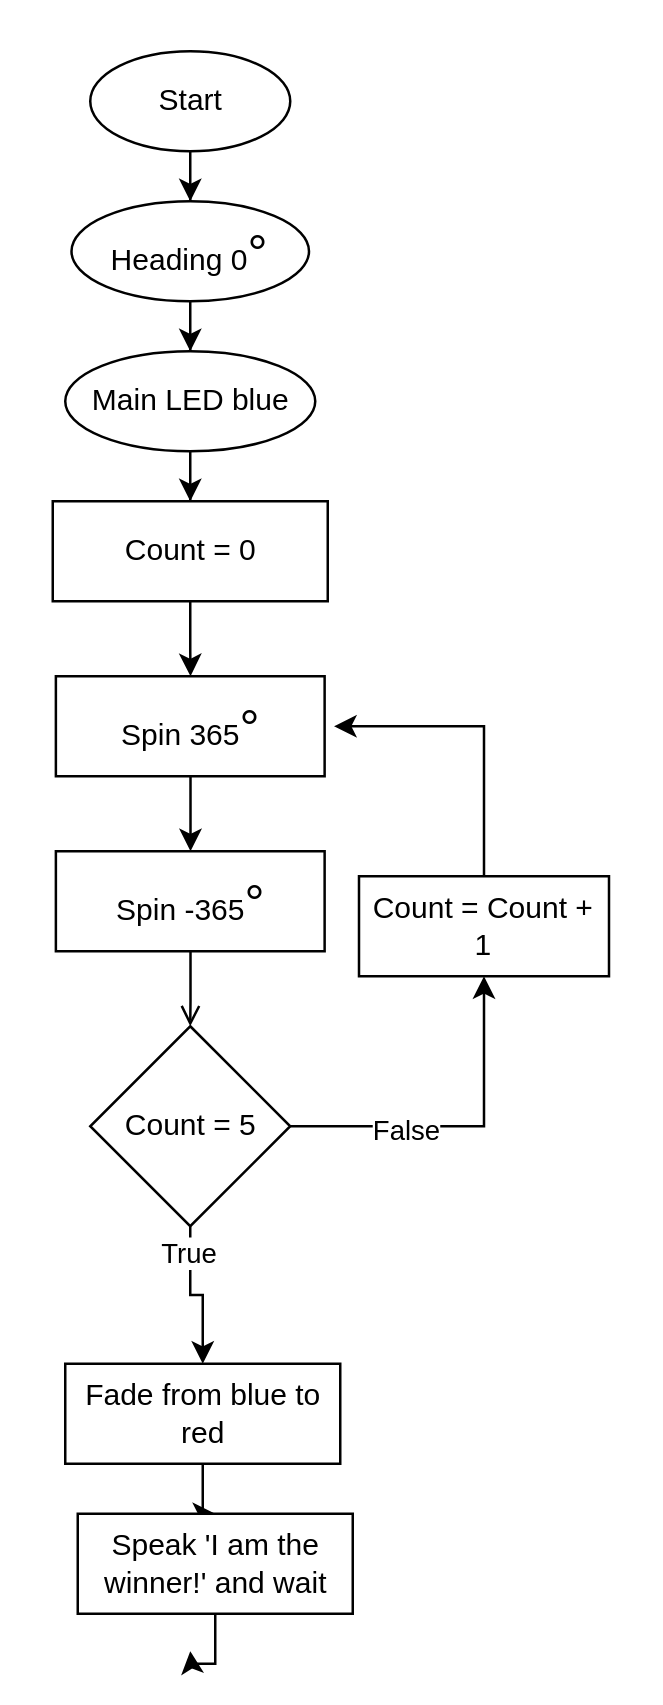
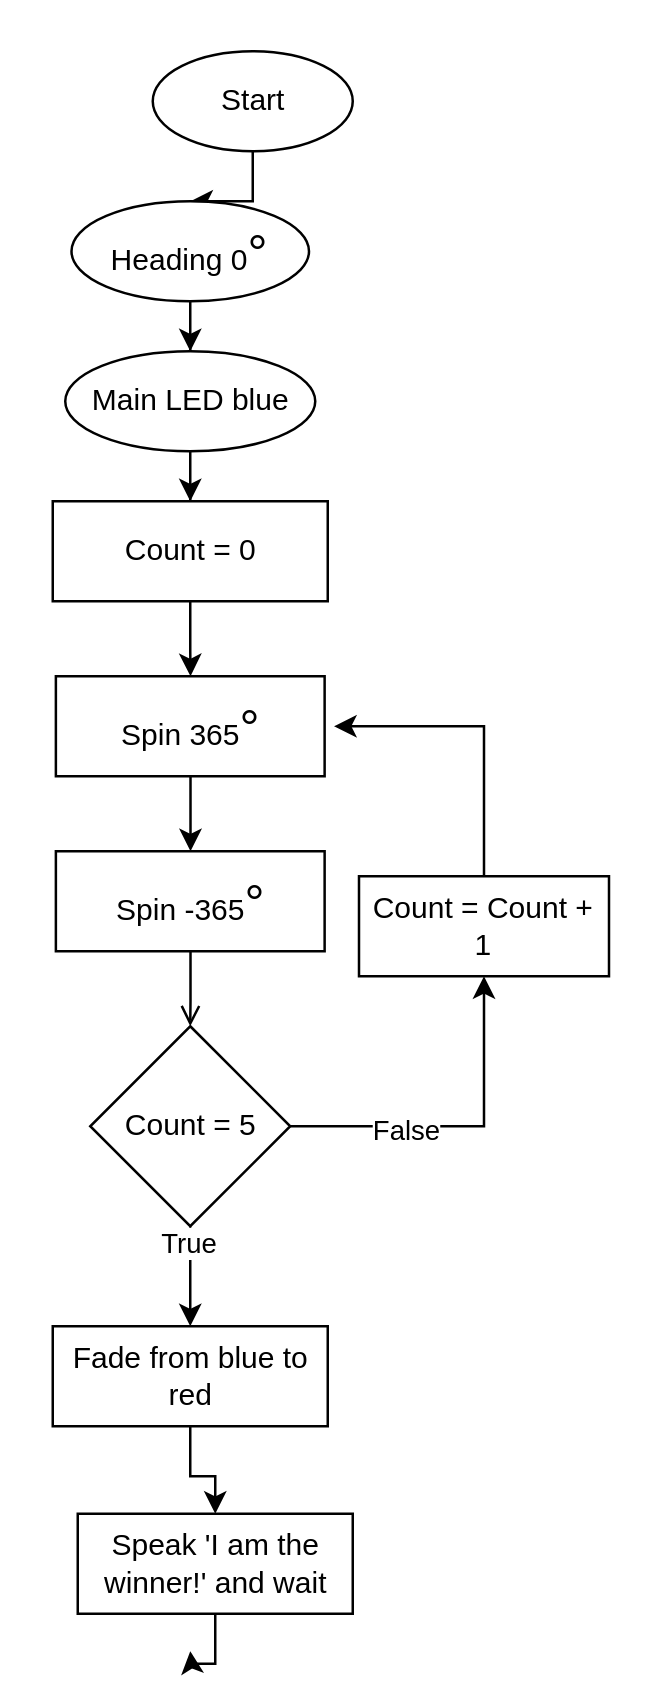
(190, 101) -> (253, 101)
(203, 1414) -> (190, 1376)
